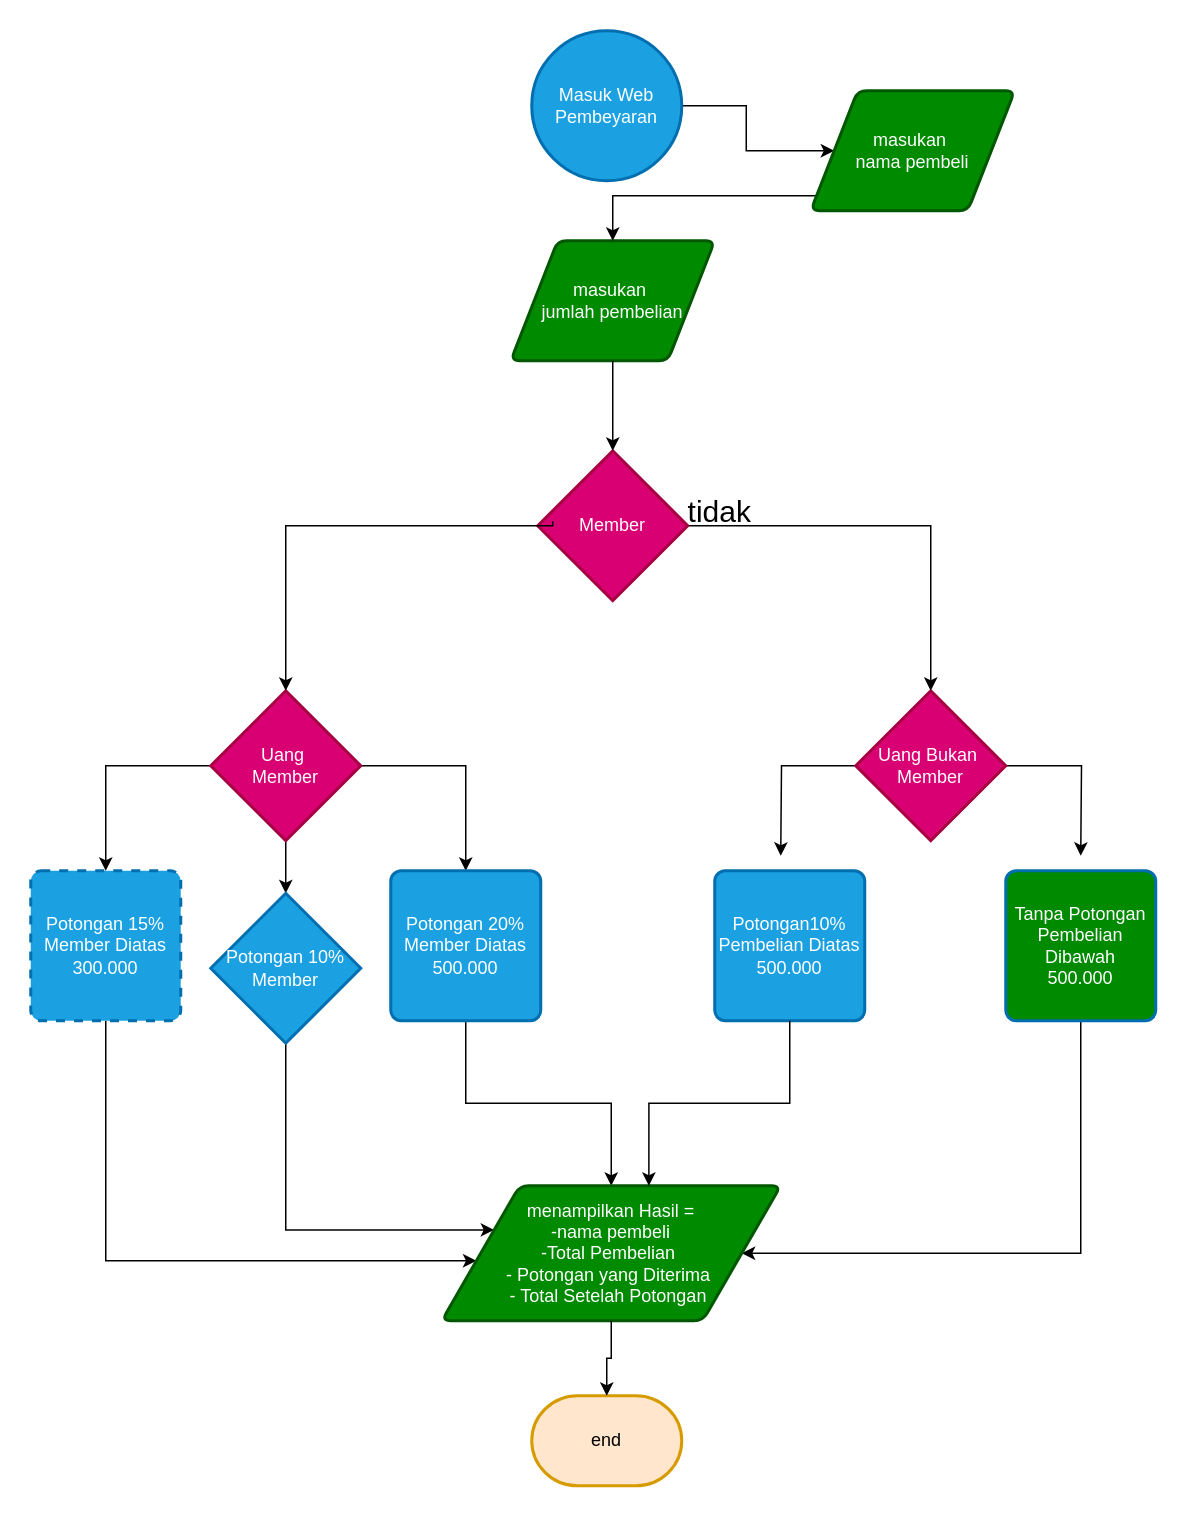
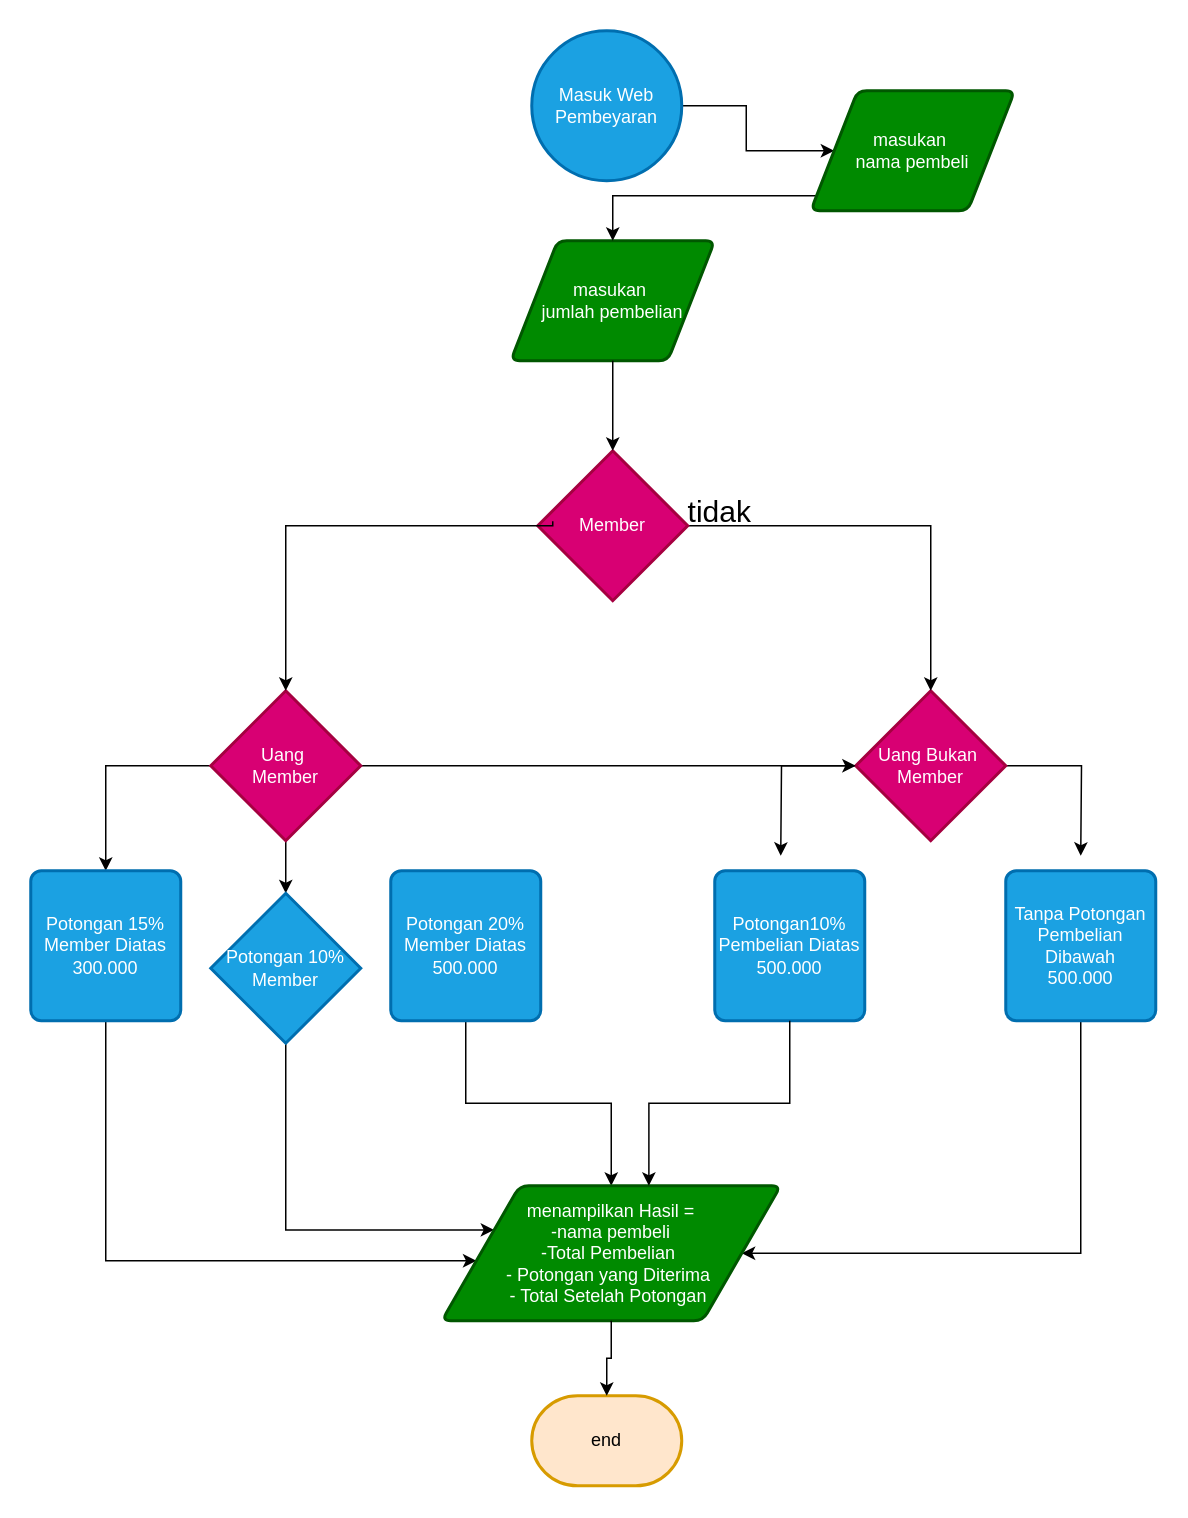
(466, 812) -> (621, 766)
(106, 946) -> (106, 946)
(1081, 946) -> (1081, 946)
